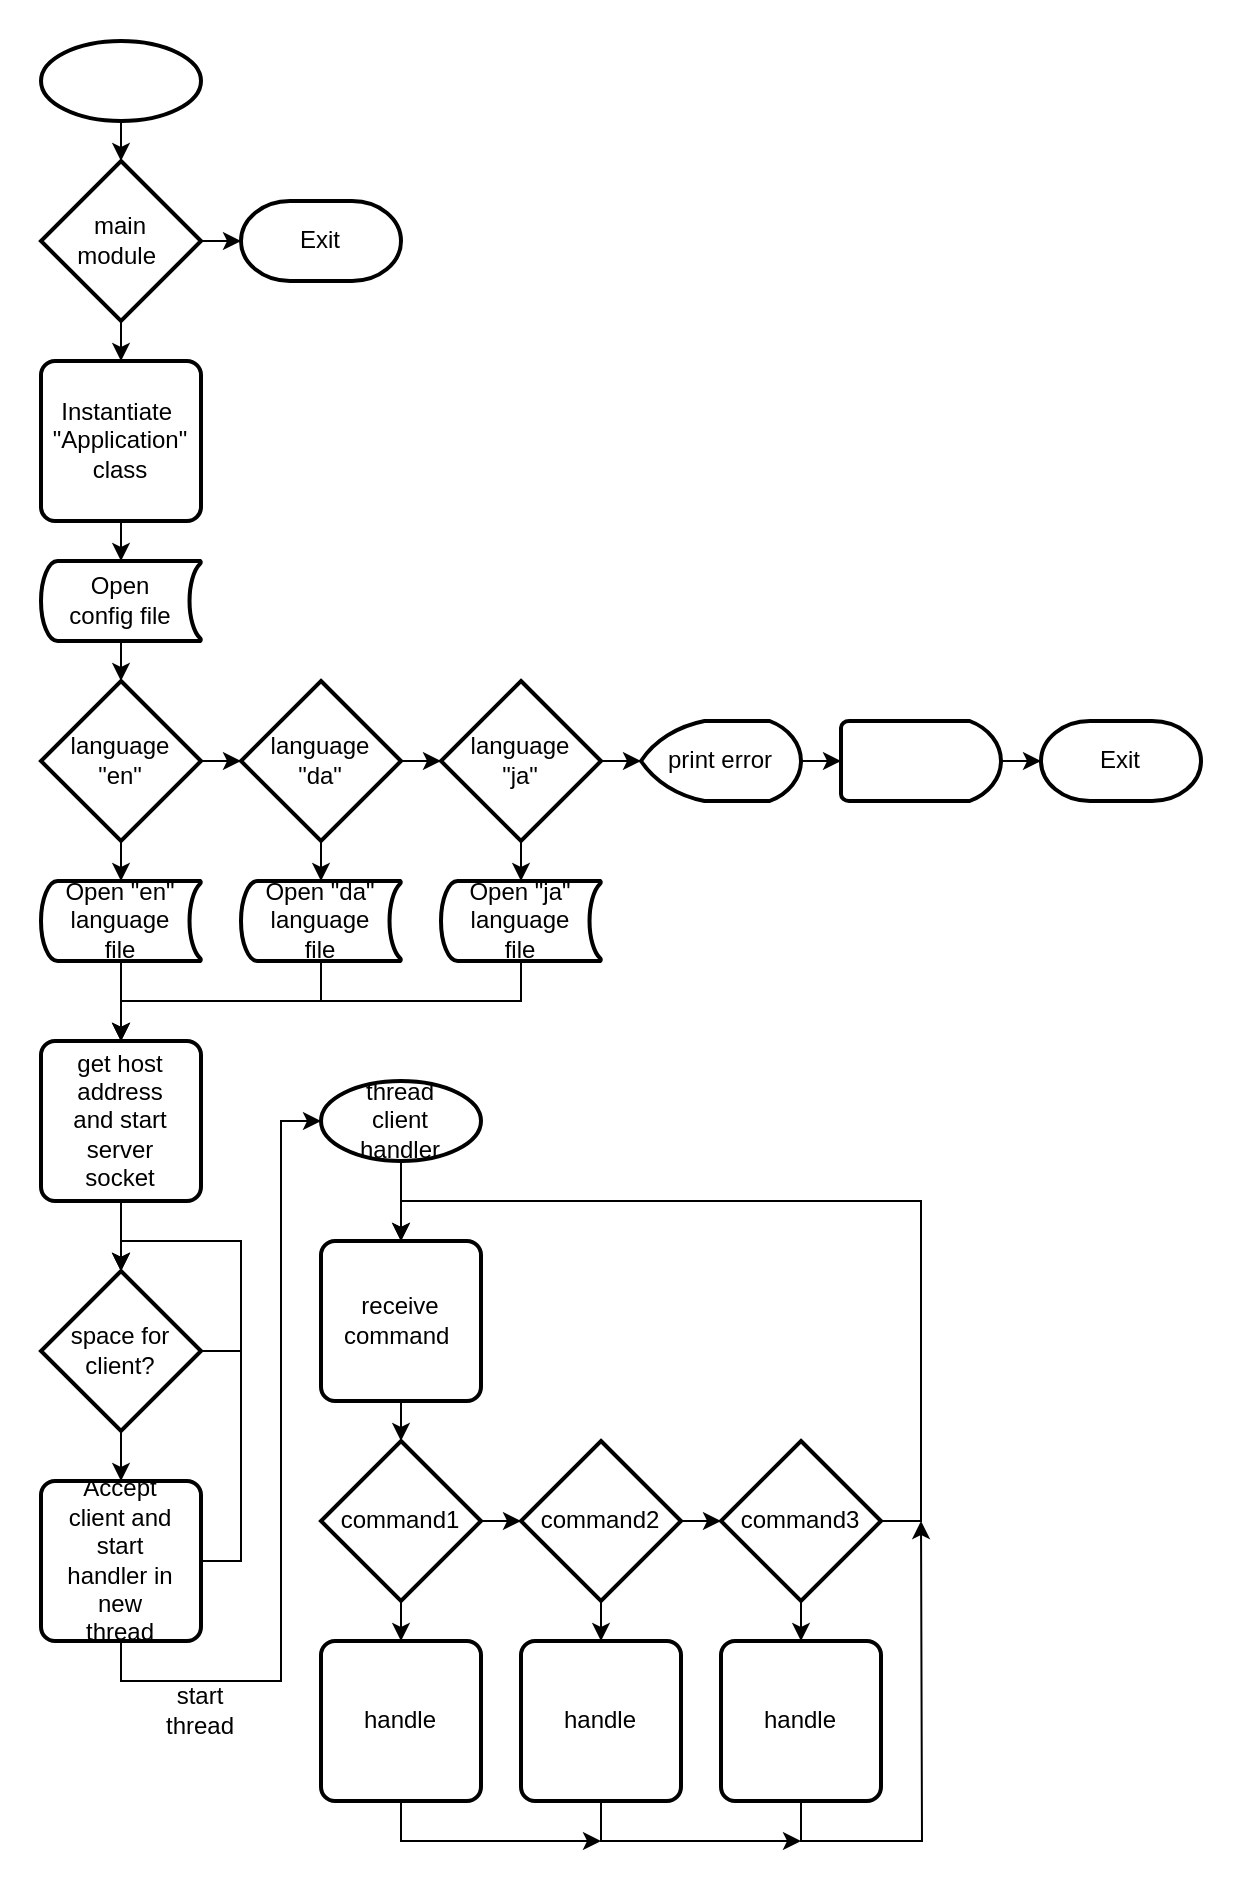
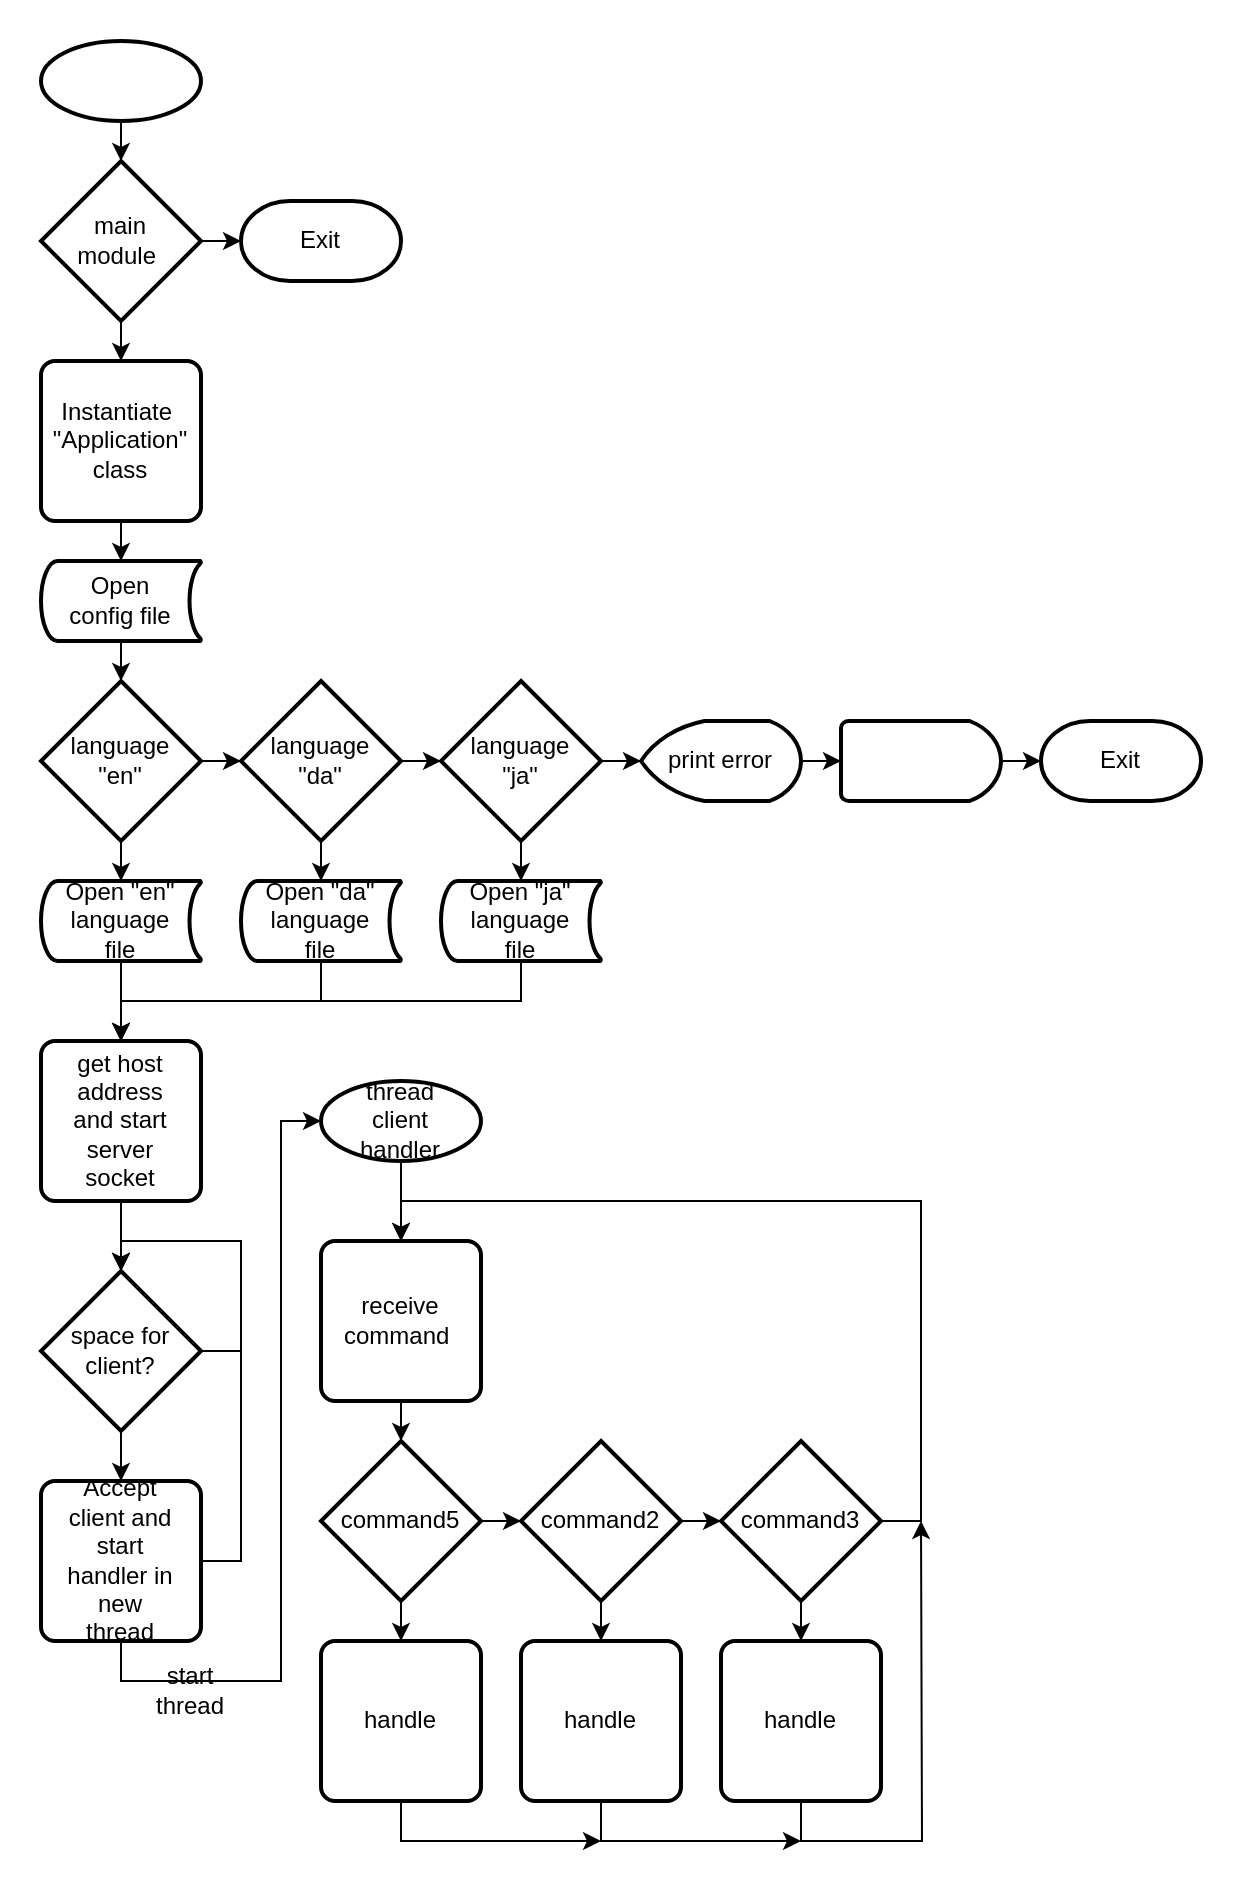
(401, 1521) -> (401, 1521)
(201, 1711) -> (191, 1691)
